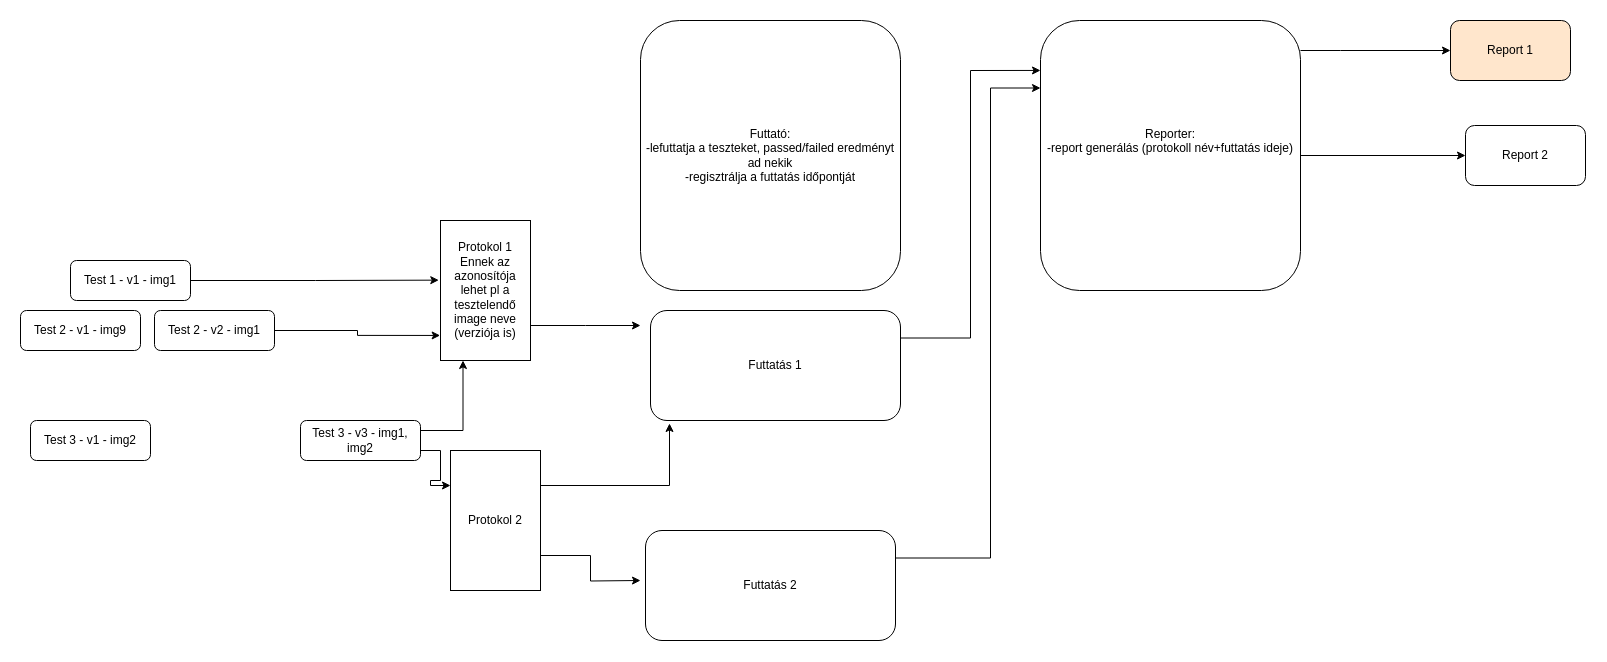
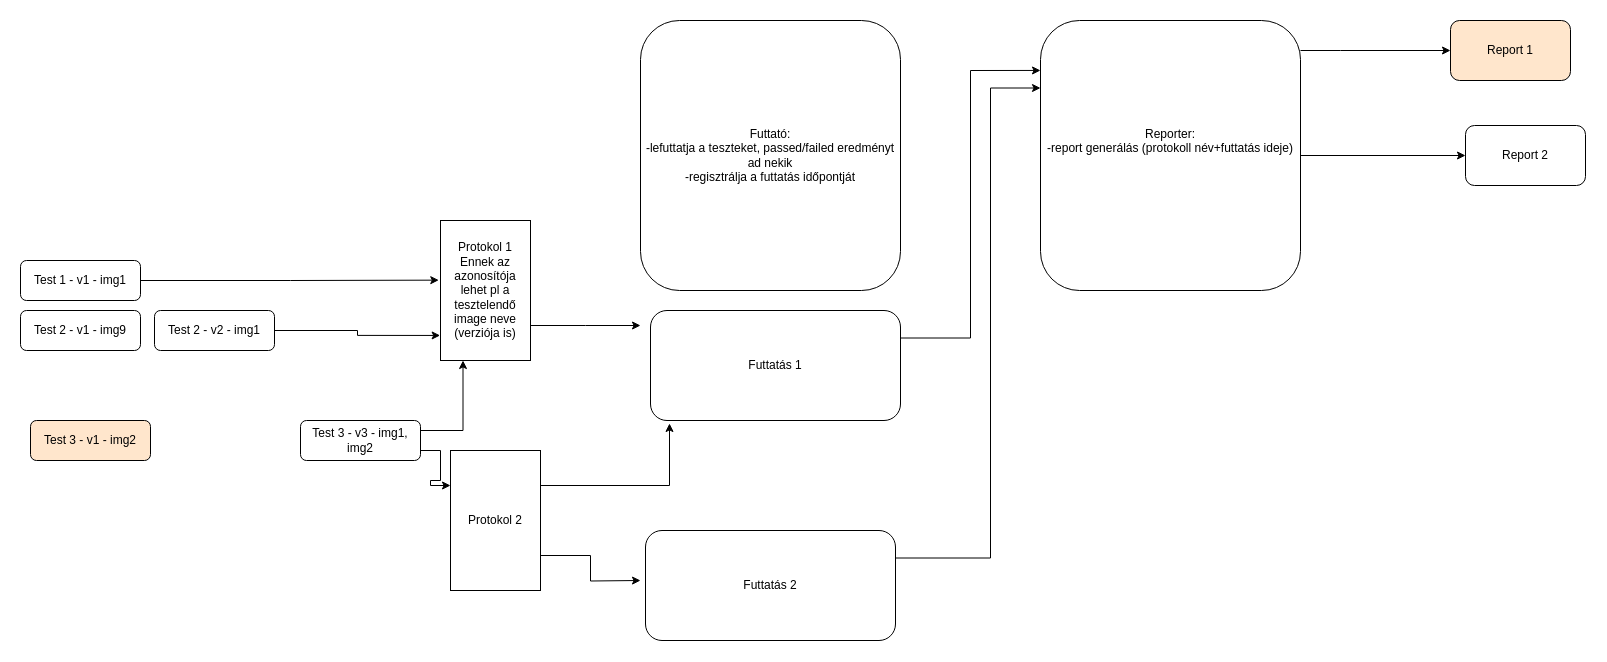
(131, 281) -> (81, 281)
(91, 441) -> (91, 441)
